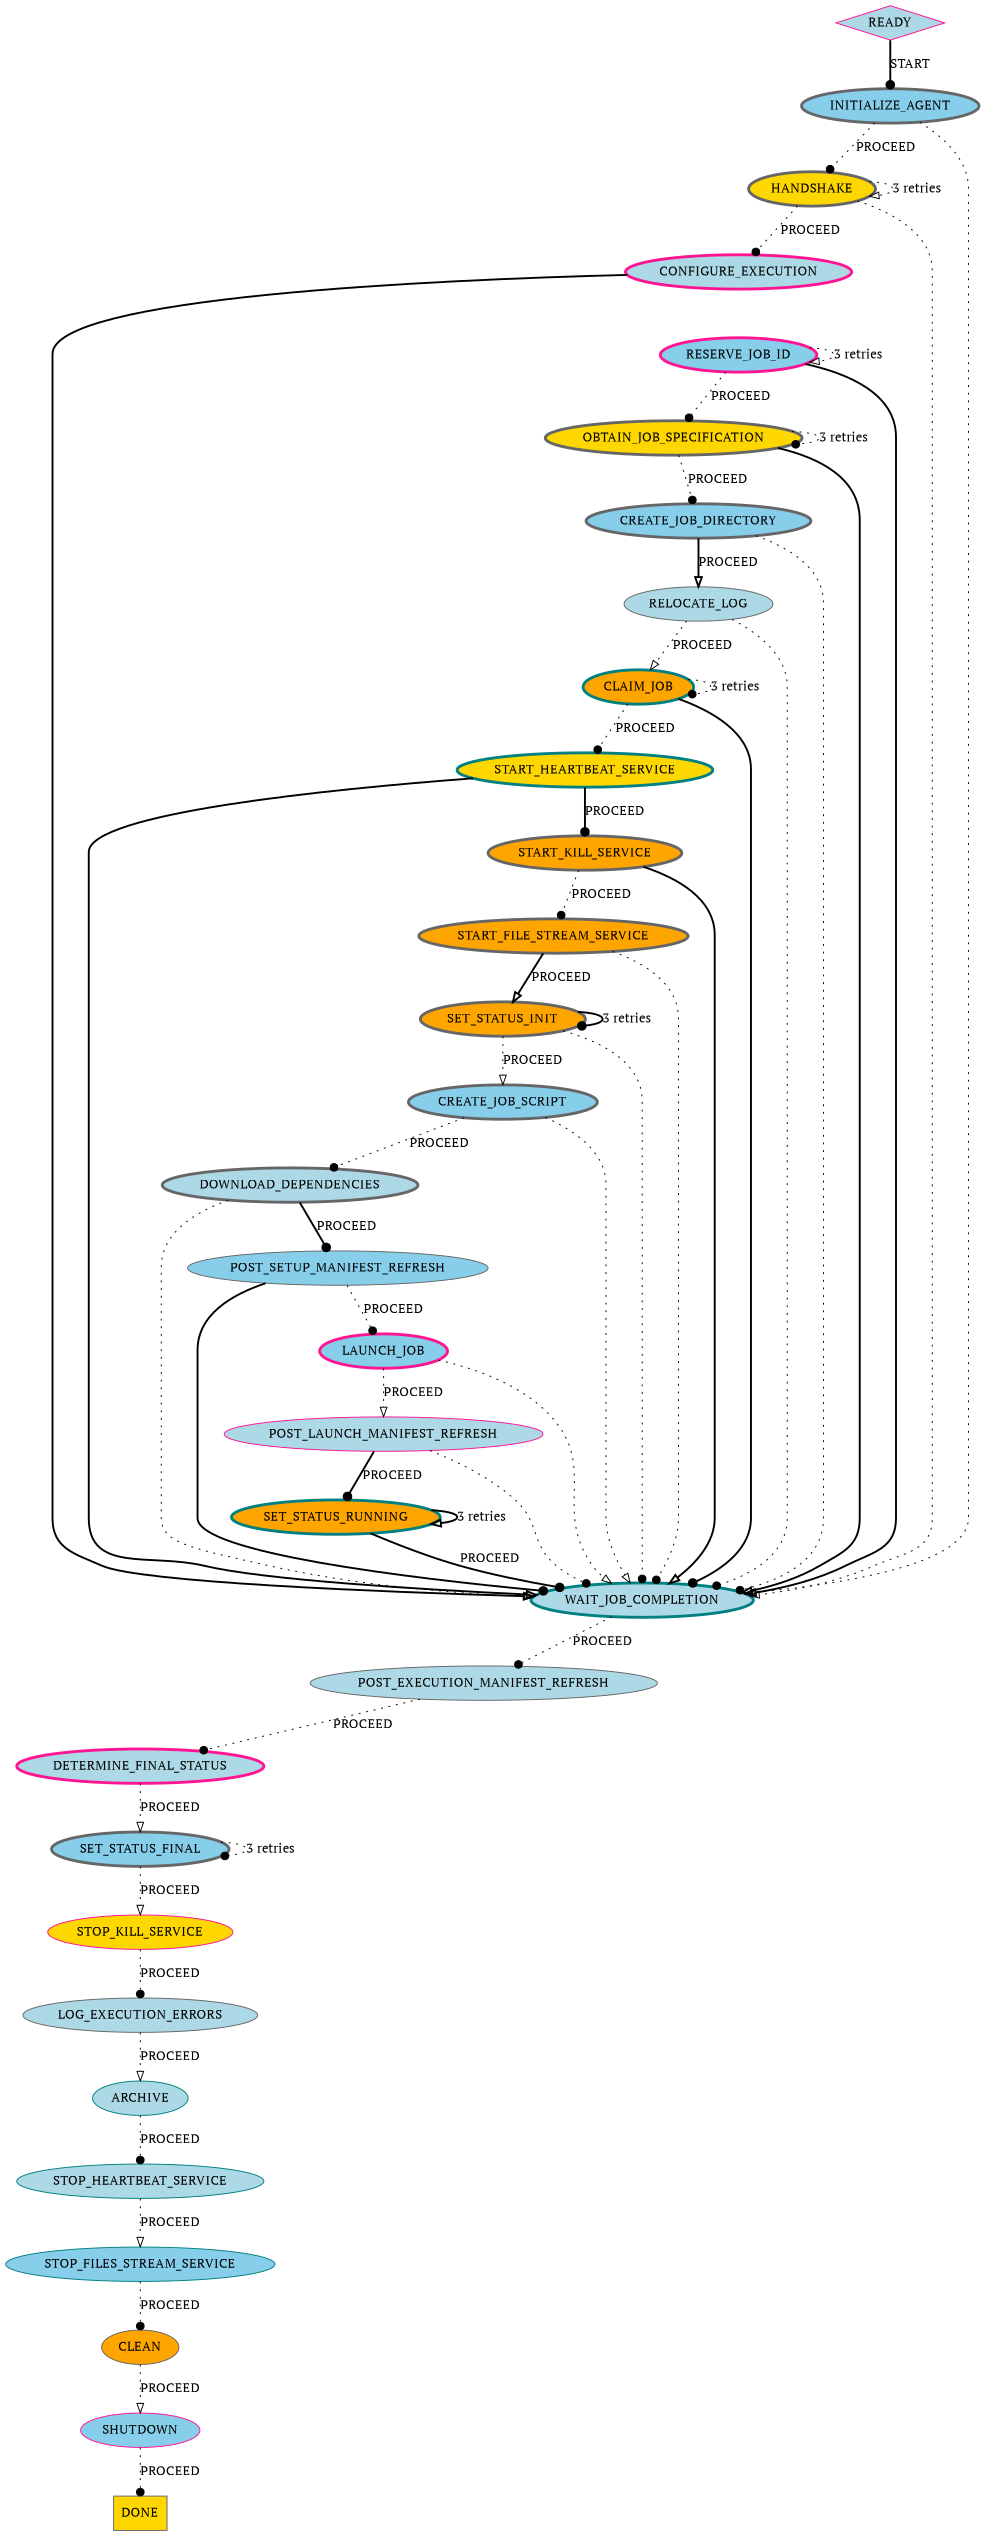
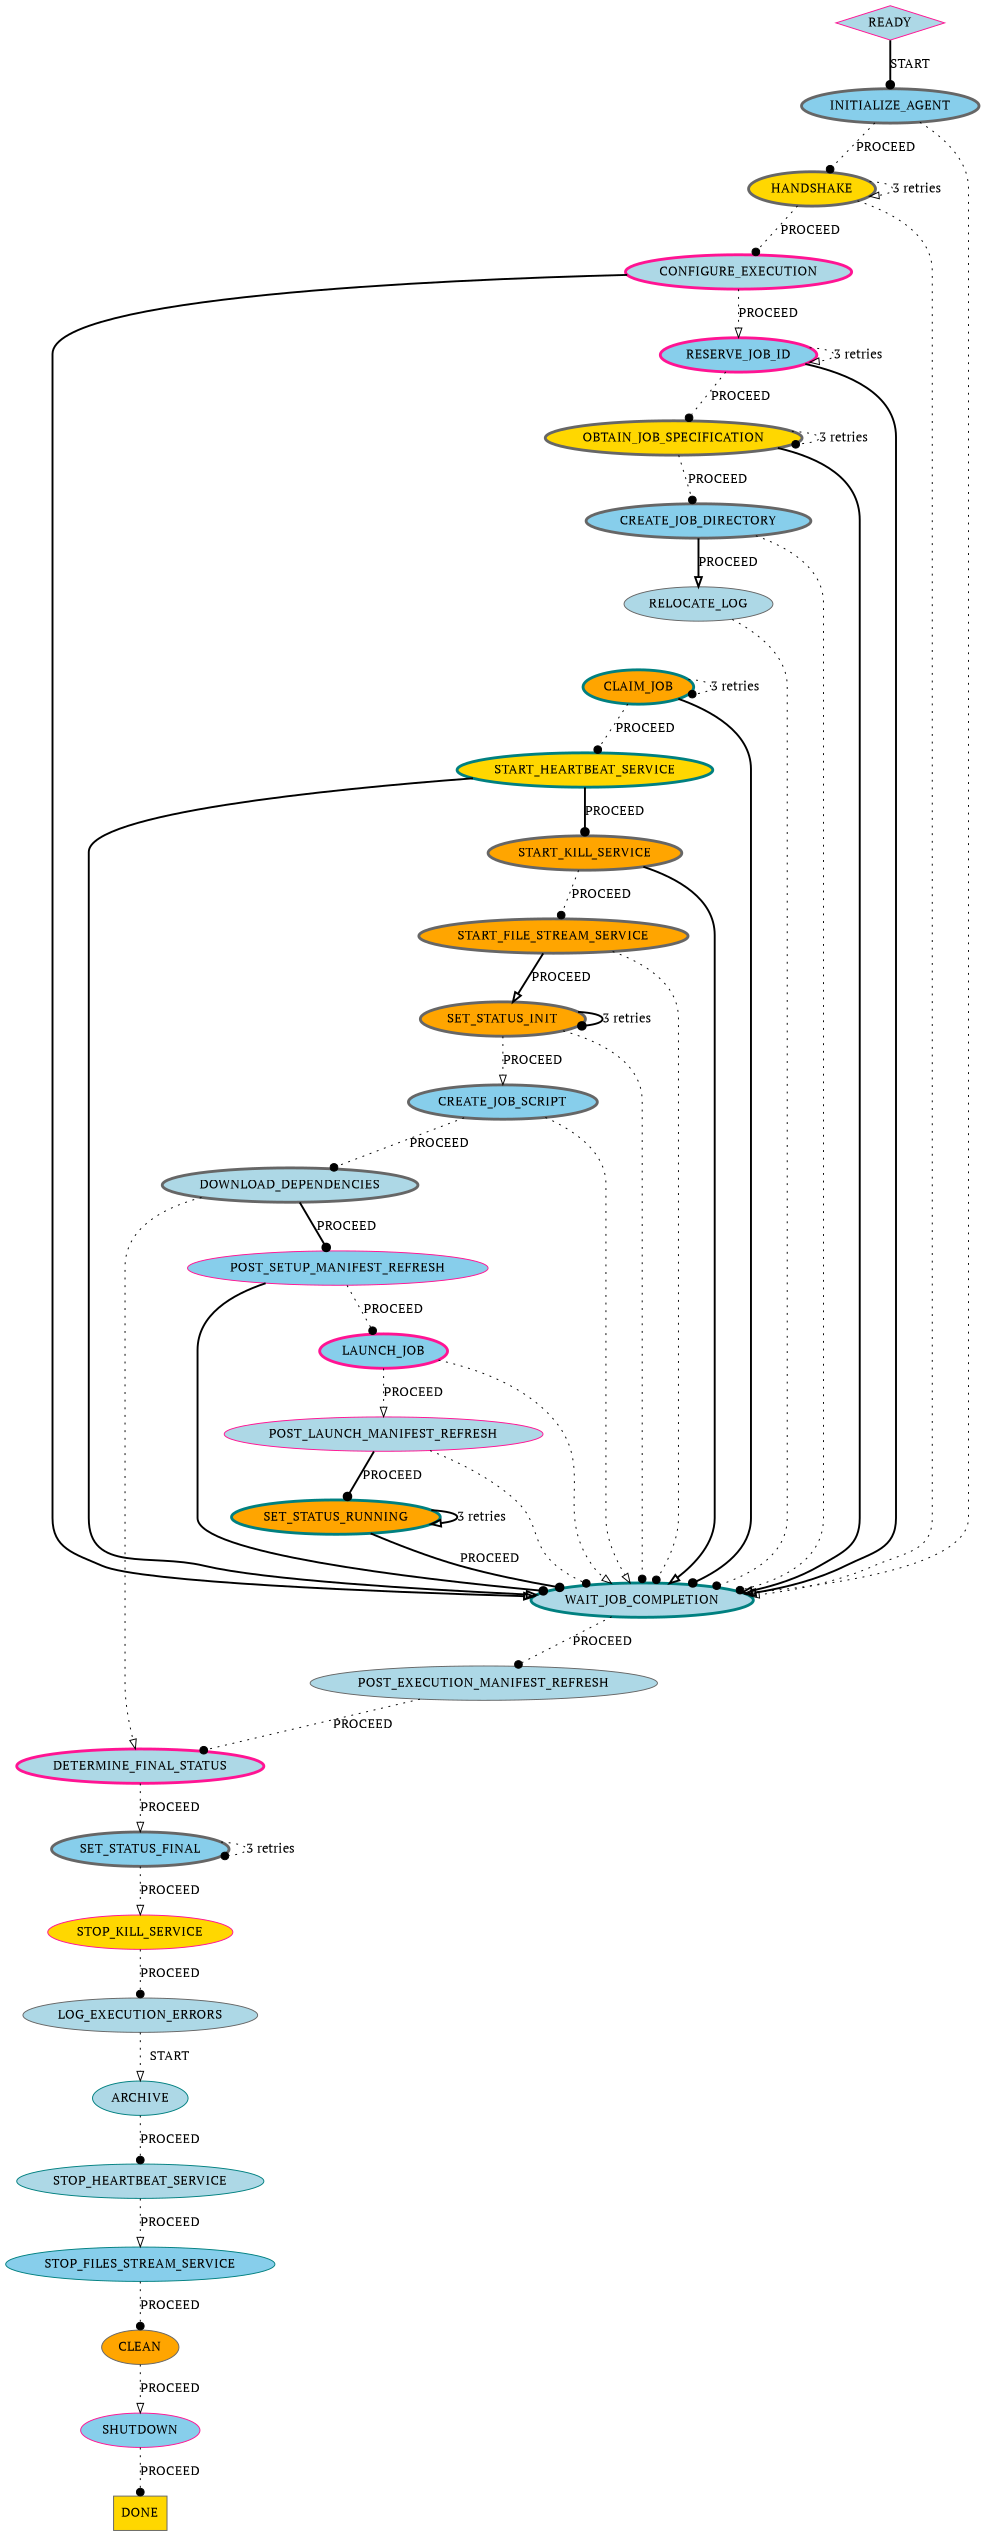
none -> (739, 309)
(671, 642) -> none
(338, 1268) -> (338, 1268)
(166, 1532) -> (125, 1448)
(170, 2057) -> (170, 2057)
